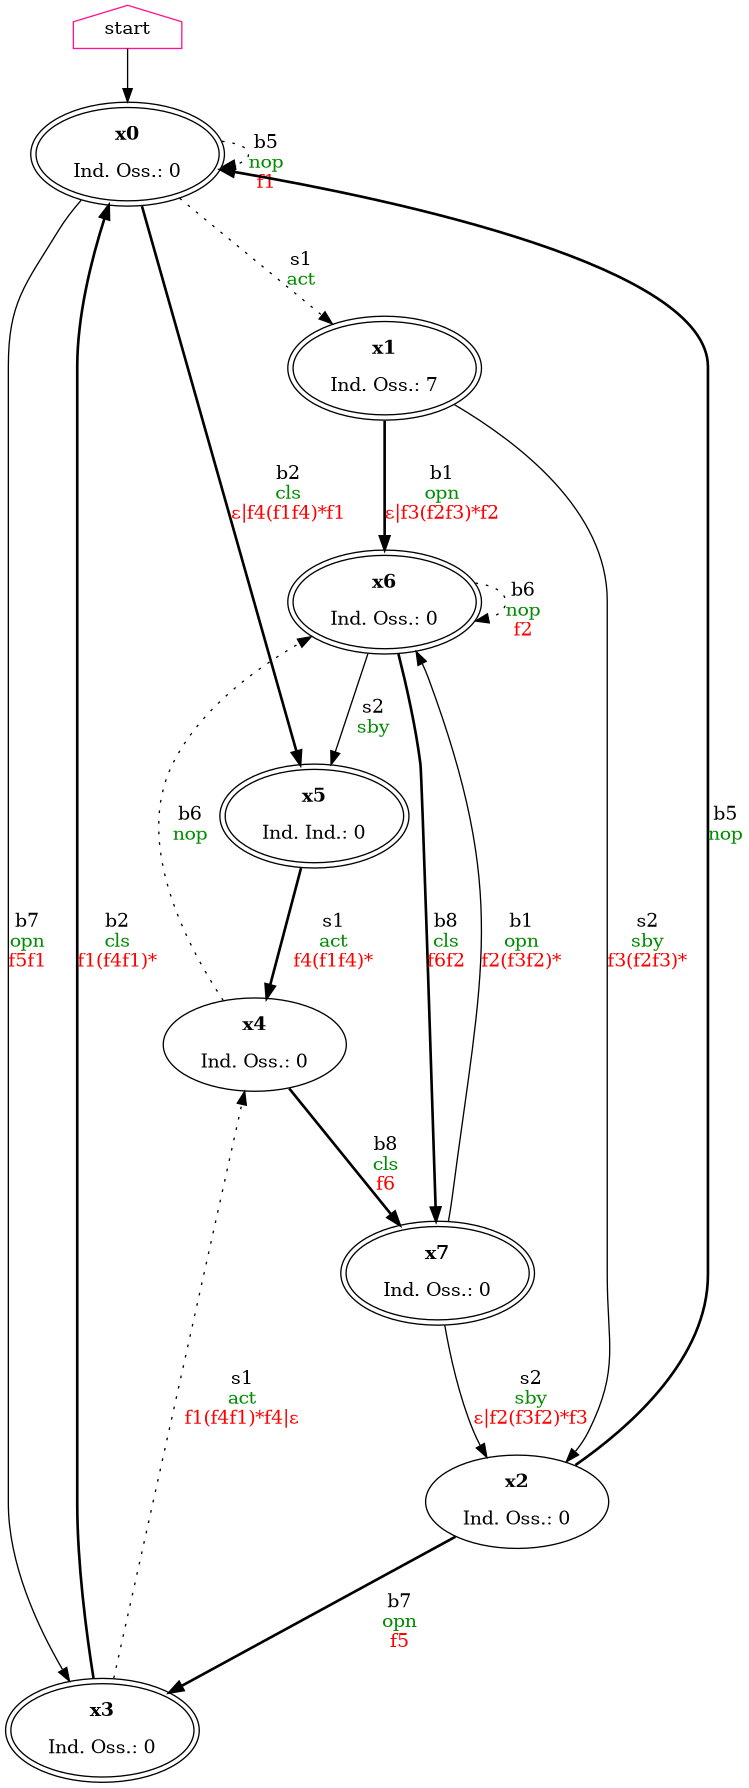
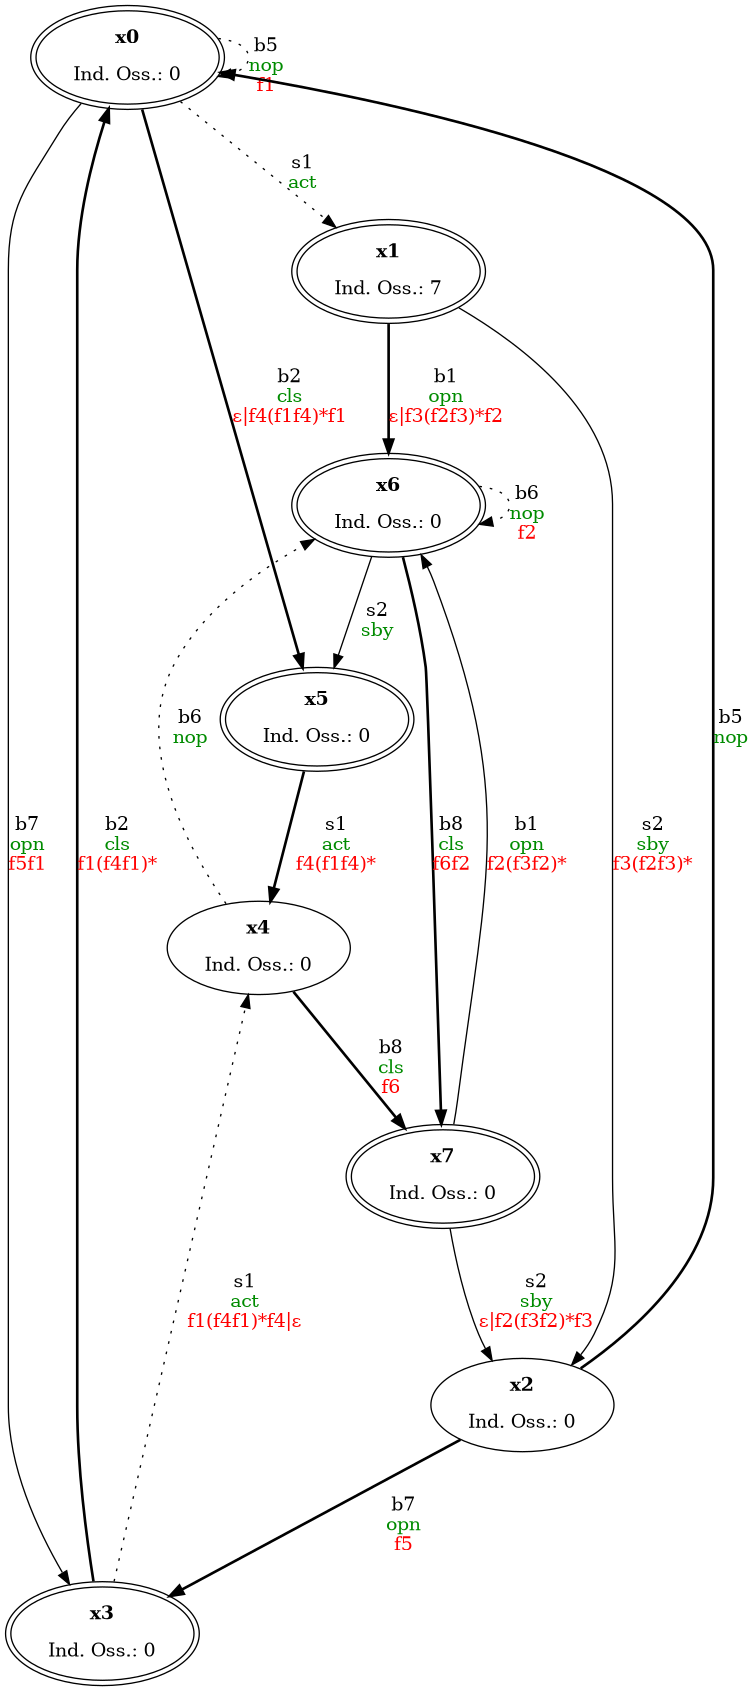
(128, 29) -> none
(314, 833) -> (317, 737)
